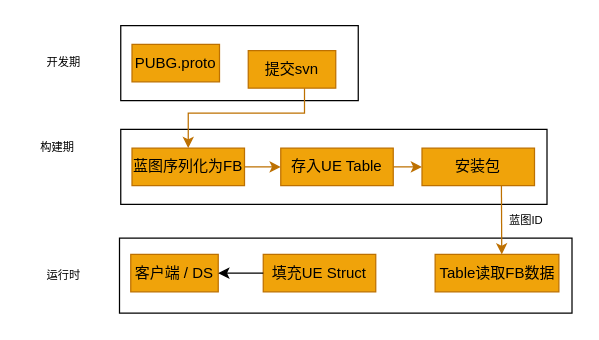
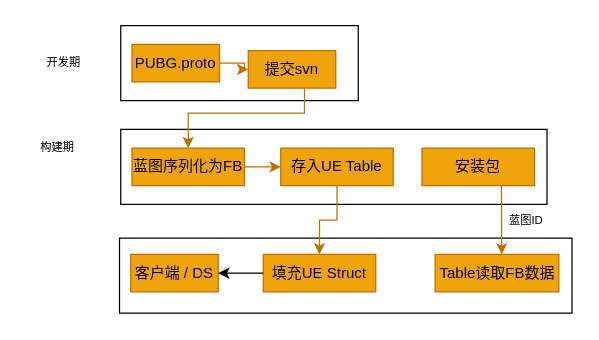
none -> (236, 63)
(412, 167) -> (333, 220)
(63, 276) -> none
